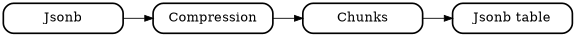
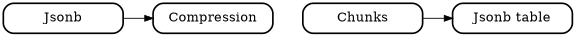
(284, 18) -> none
